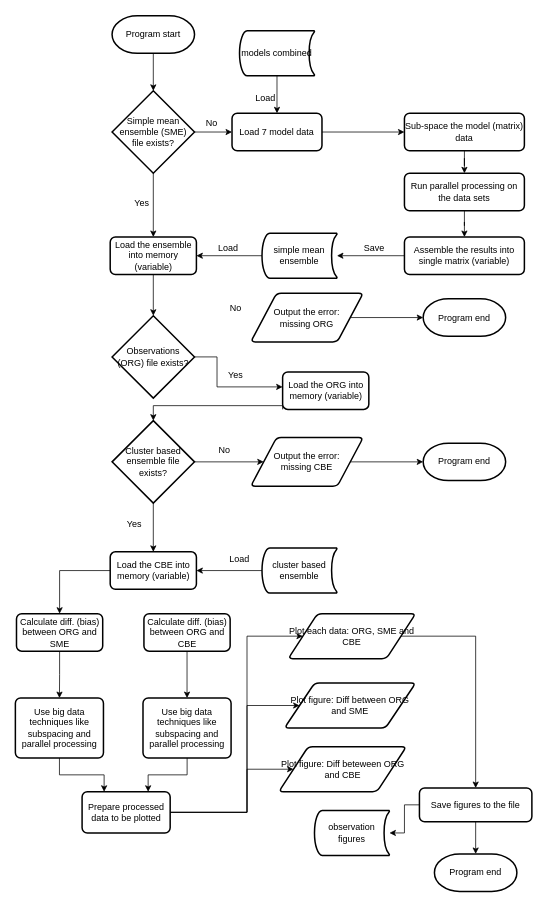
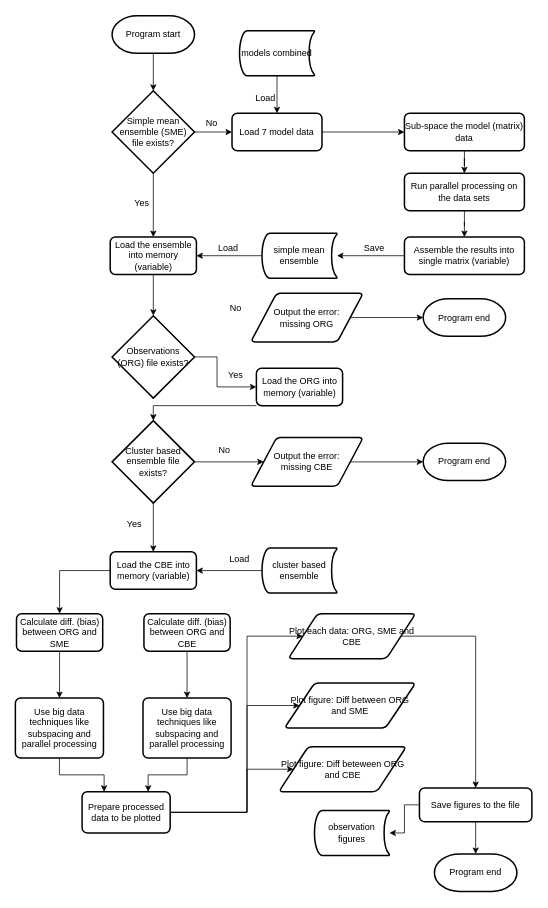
(326, 390) -> (300, 387)
